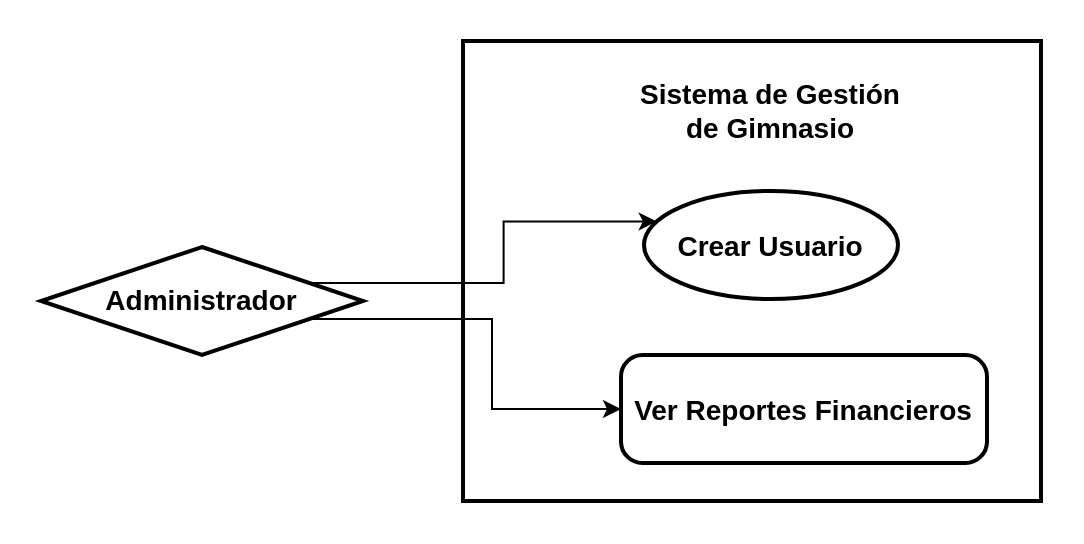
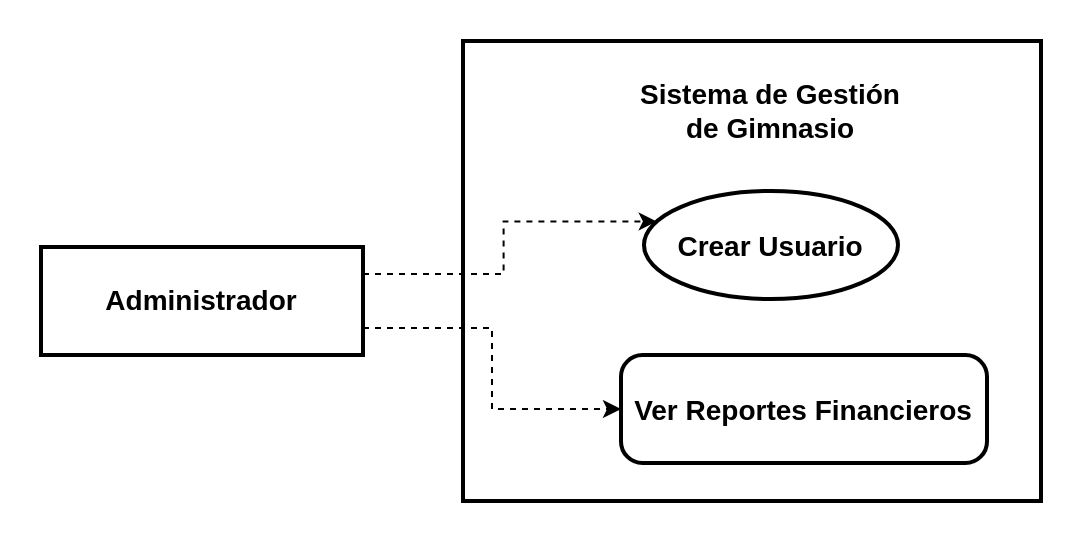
(504, 280) -> (504, 248)
(202, 301) -> (202, 301)
(492, 330) -> (492, 361)
